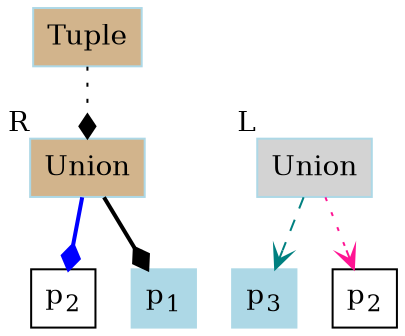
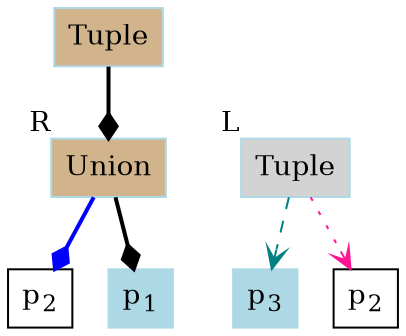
(87, 90) -> (109, 90)
(315, 168) -> (295, 168)
